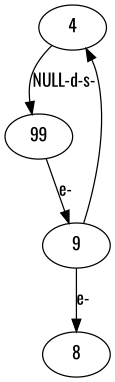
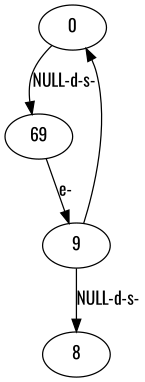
(73, 28) -> (73, 28)
(39, 137) -> (39, 137)
(83, 300) -> (108, 300)
